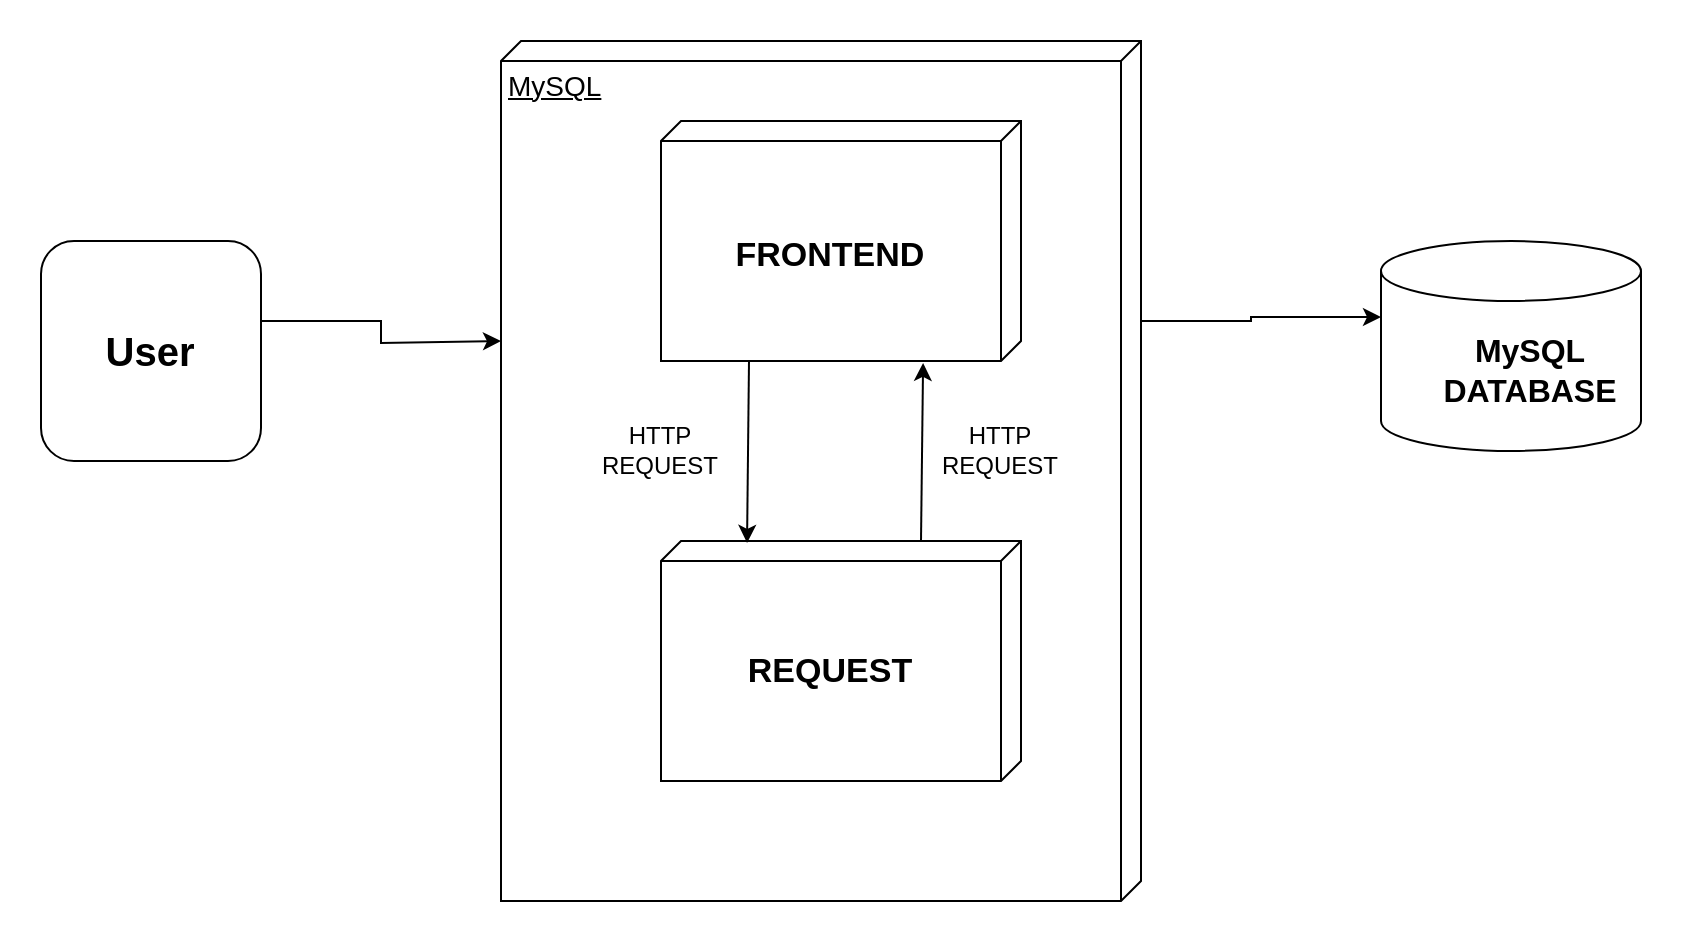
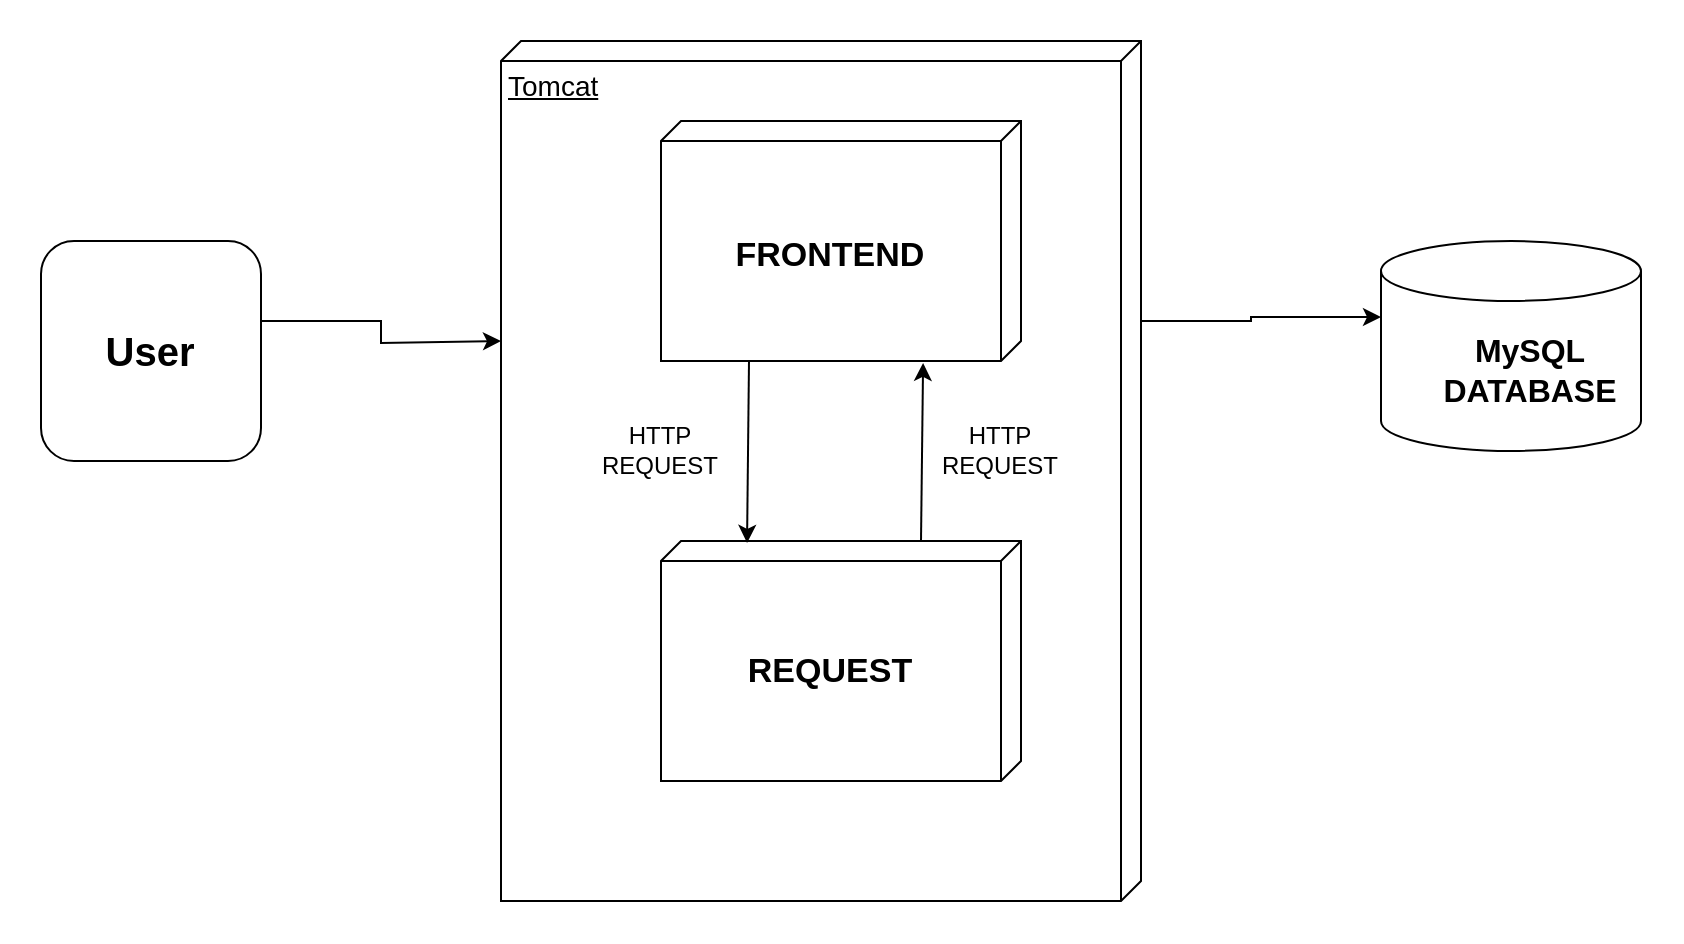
(543, 85) -> (549, 85)
